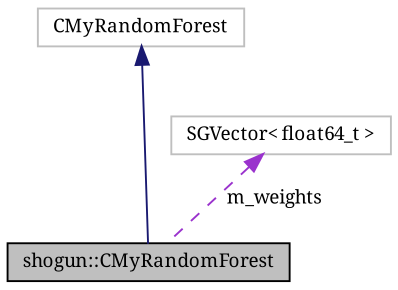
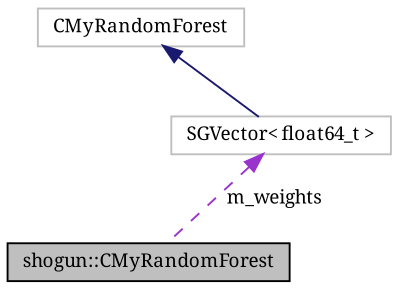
(145, 154) -> (219, 87)
